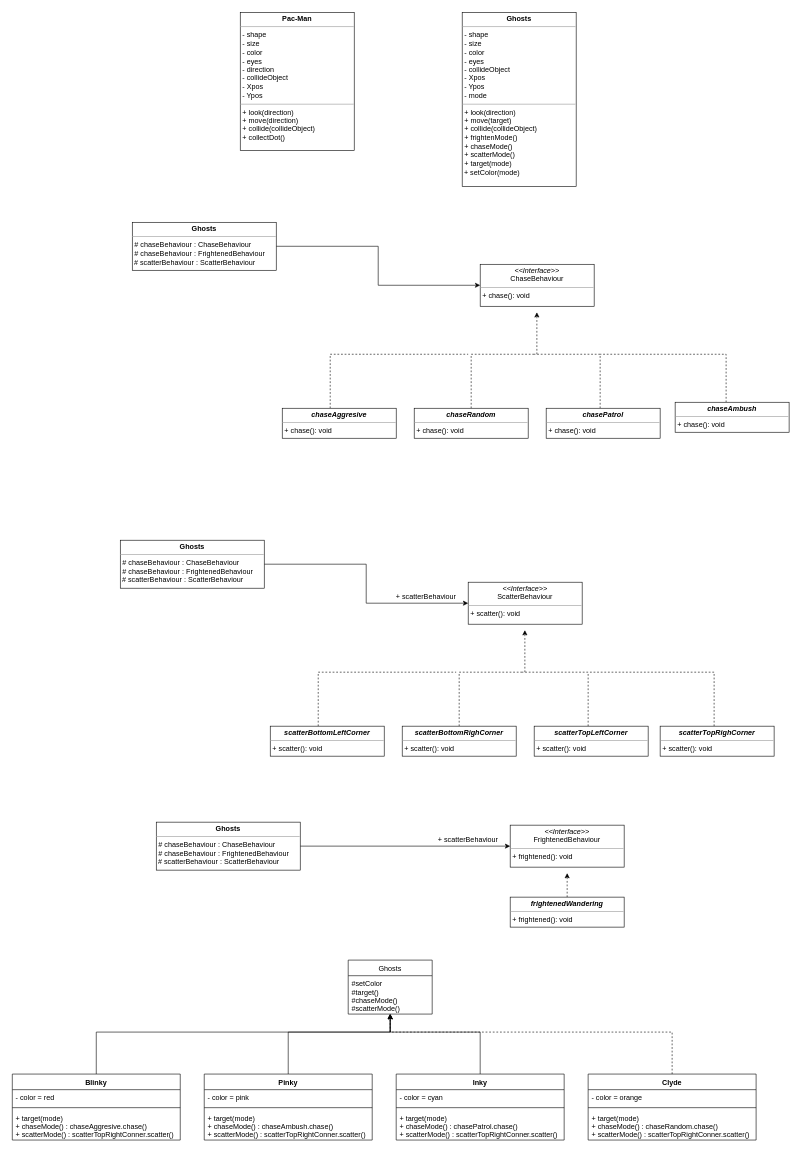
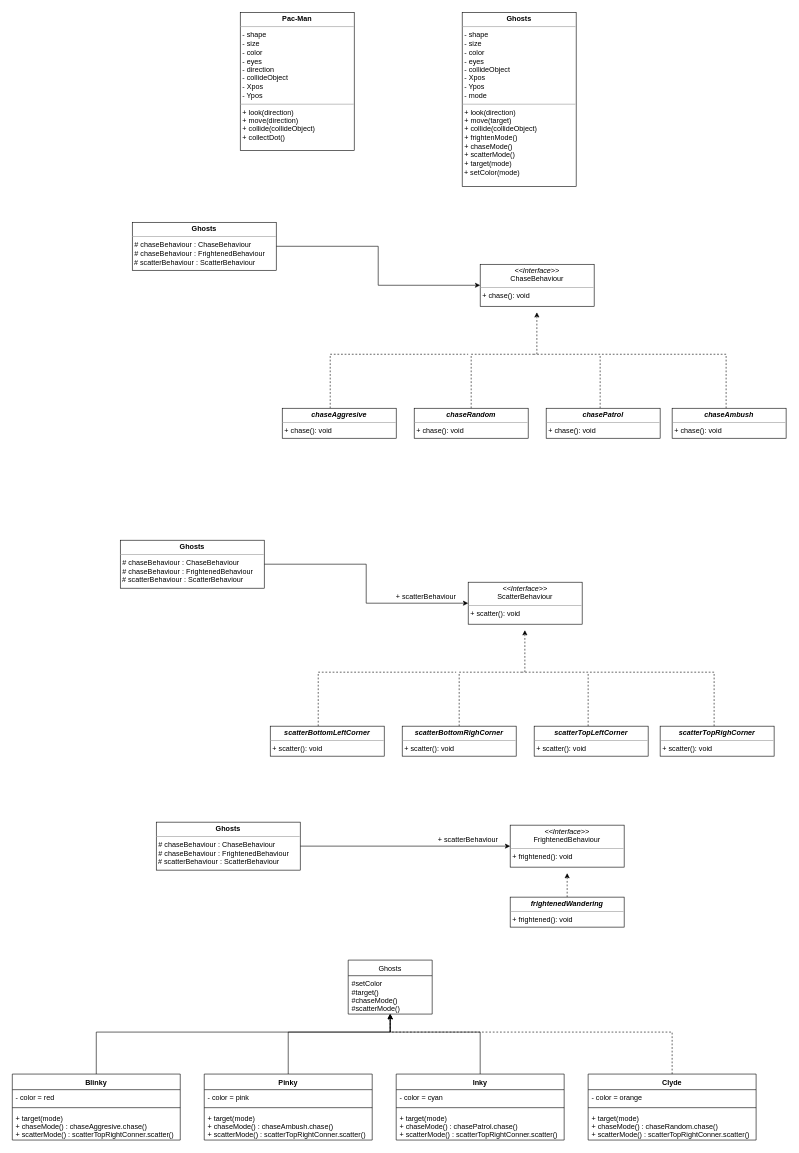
(732, 417) -> (729, 423)
